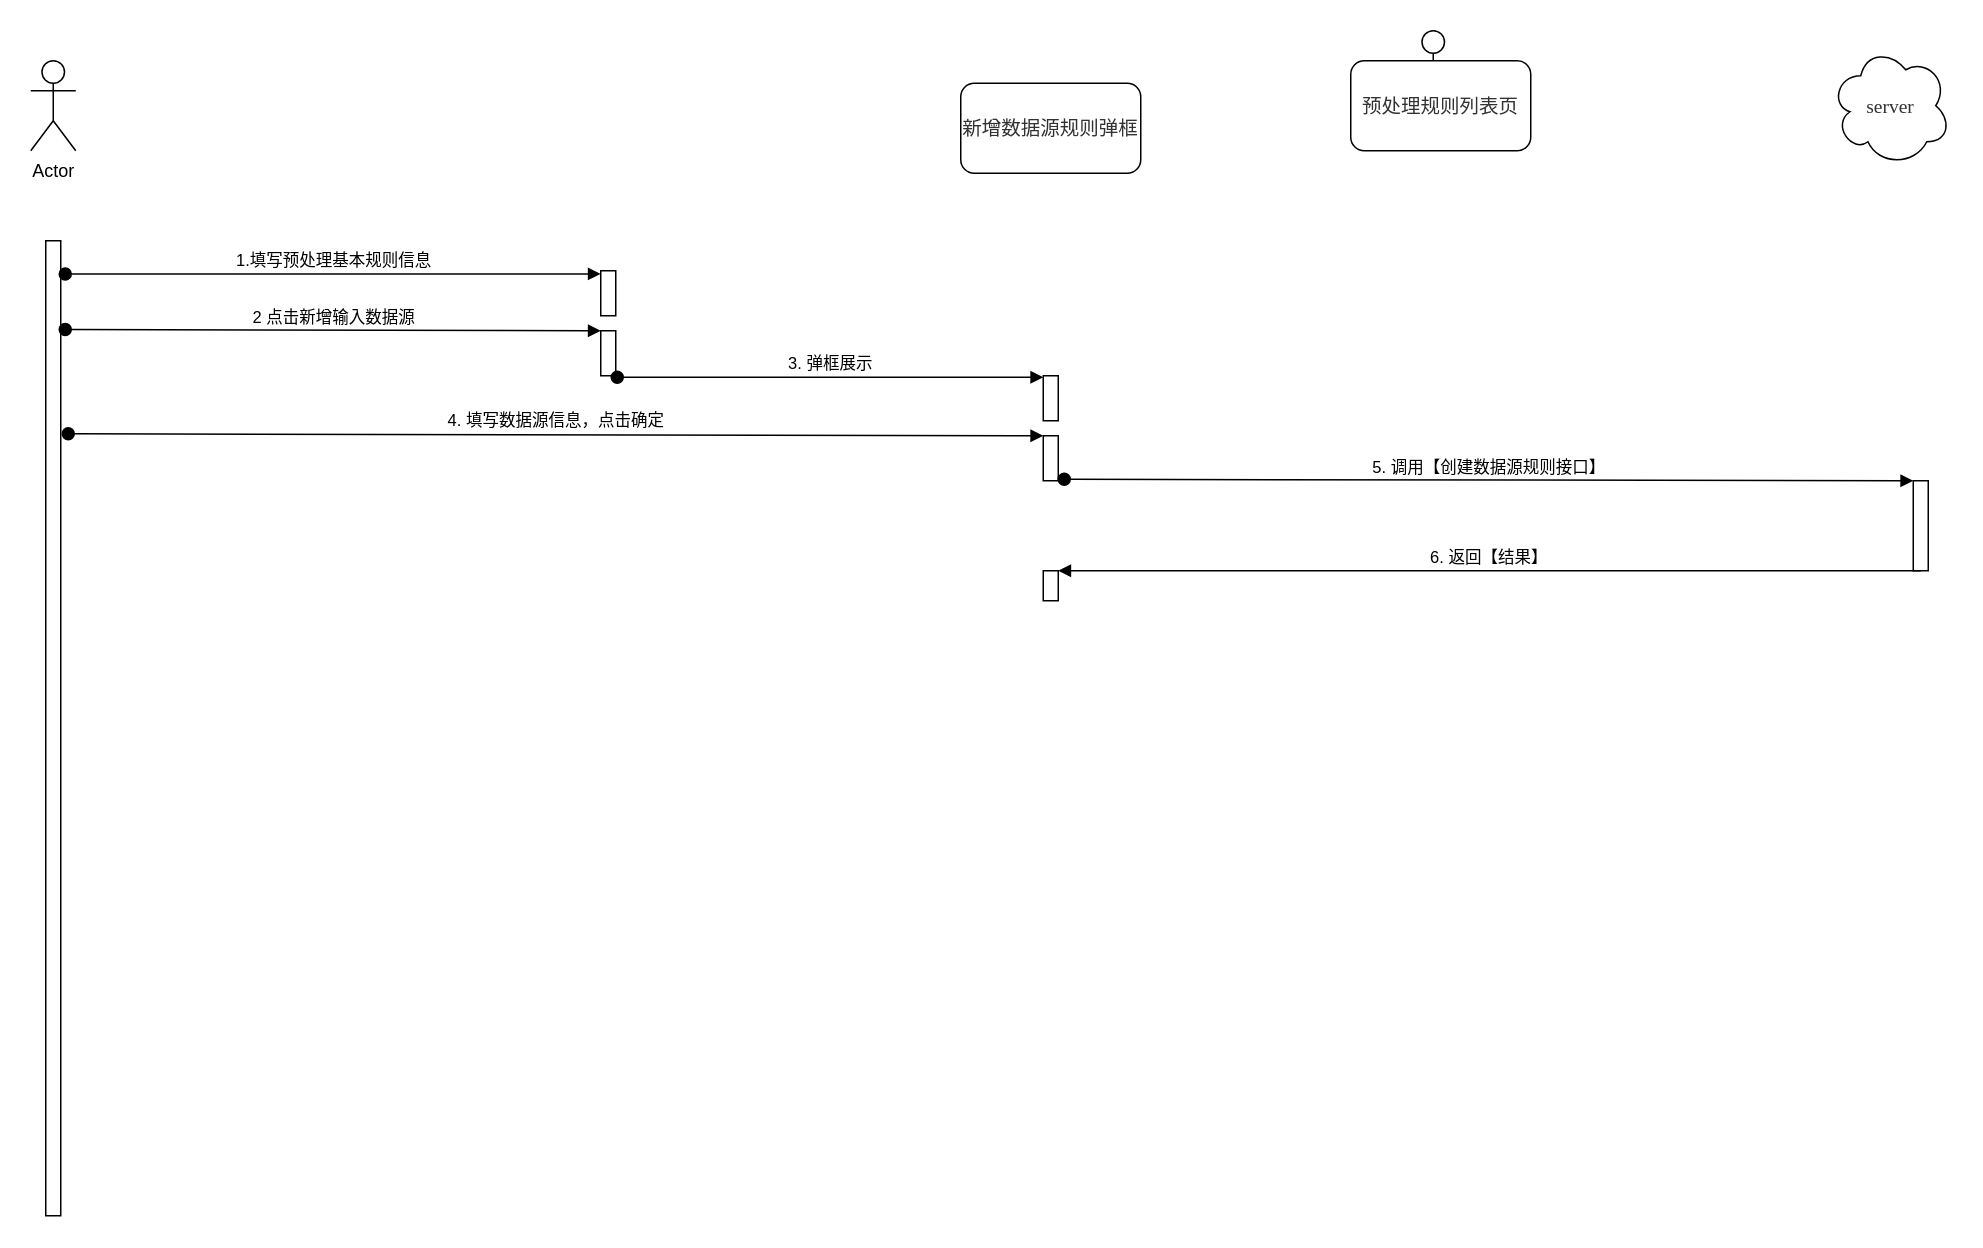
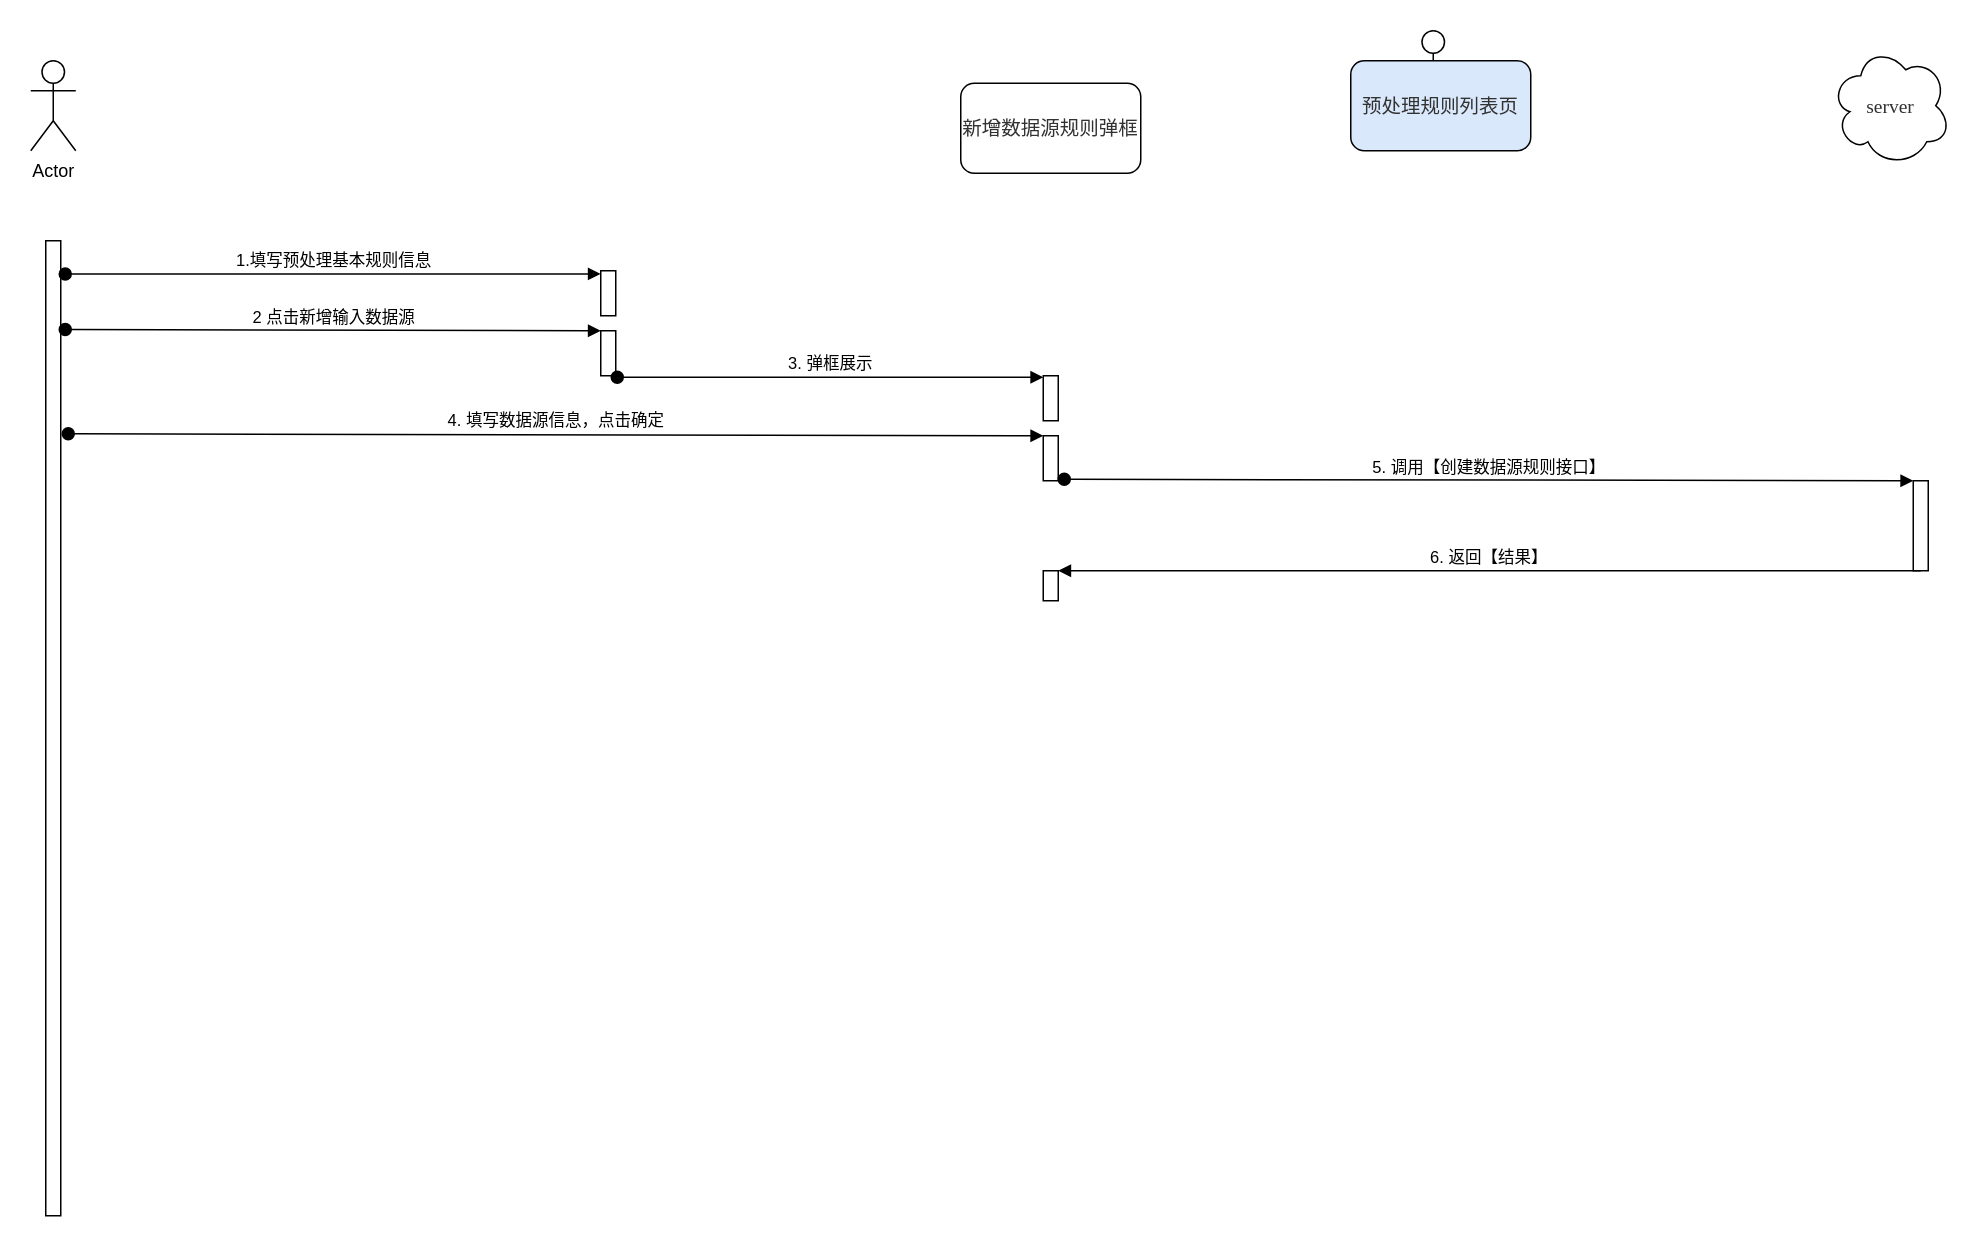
(1441, 106) -> (1441, 106)
